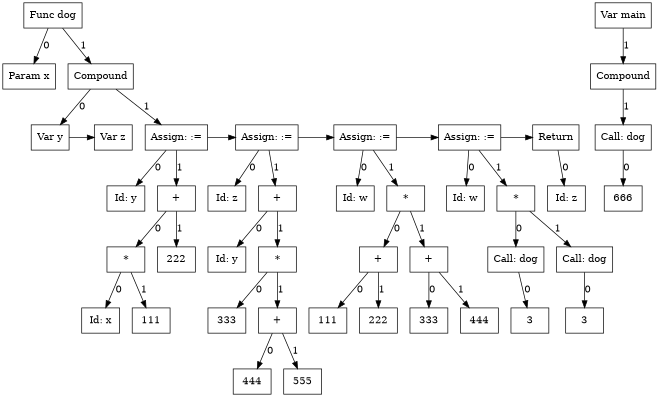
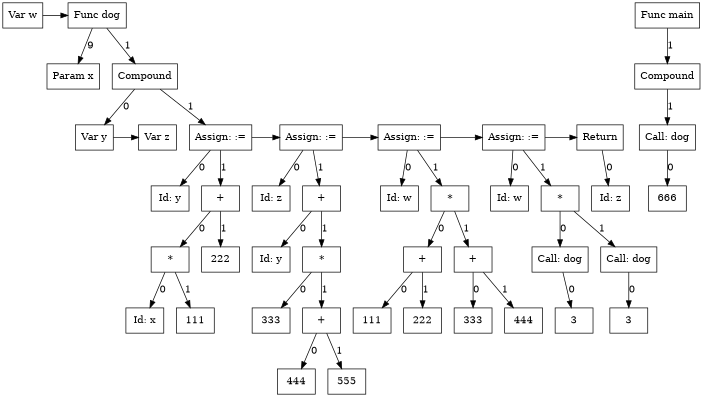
none -> (23, 15)
(623, 15) -> (667, 15)
(47, 46) -> (91, 46)
